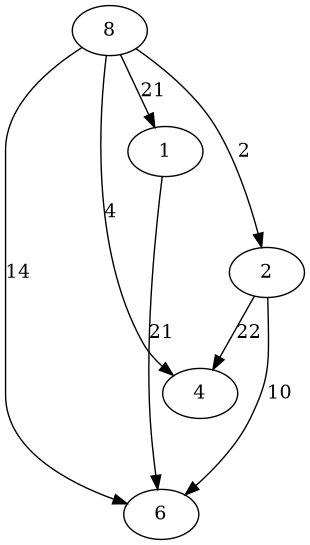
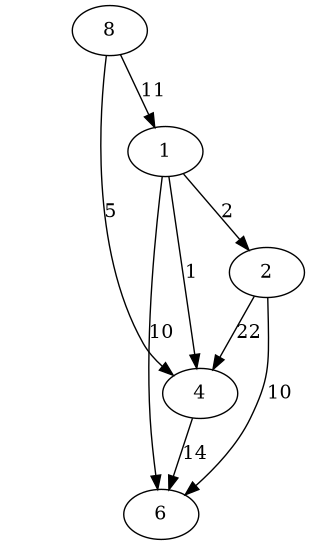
(154, 91) -> (154, 91)
(216, 128) -> (212, 207)
(111, 212) -> (111, 212)
none -> (182, 265)
(6, 286) -> (183, 447)
(162, 333) -> (162, 333)
